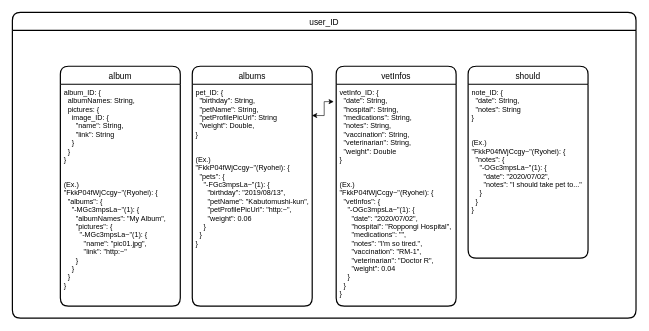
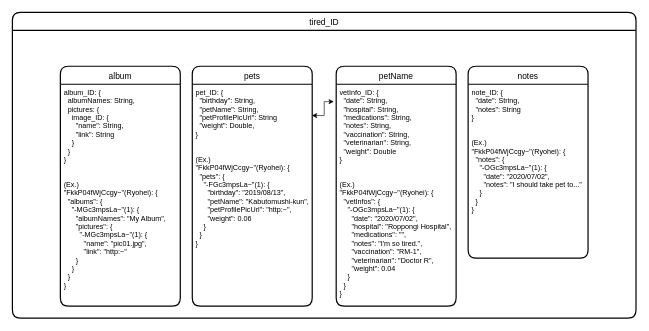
(324, 22) -> (324, 22)
(252, 76) -> (252, 76)
(396, 76) -> (396, 76)
(528, 76) -> (528, 76)
